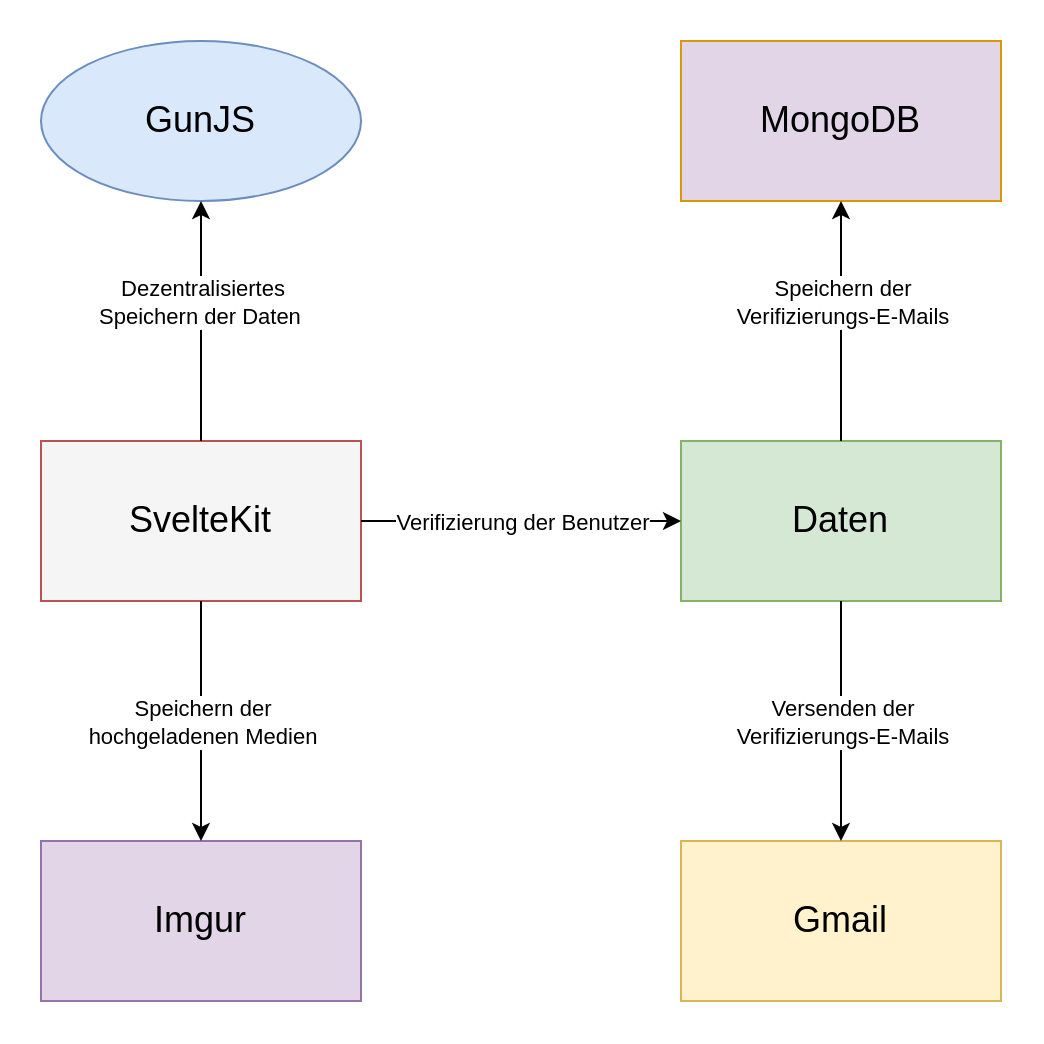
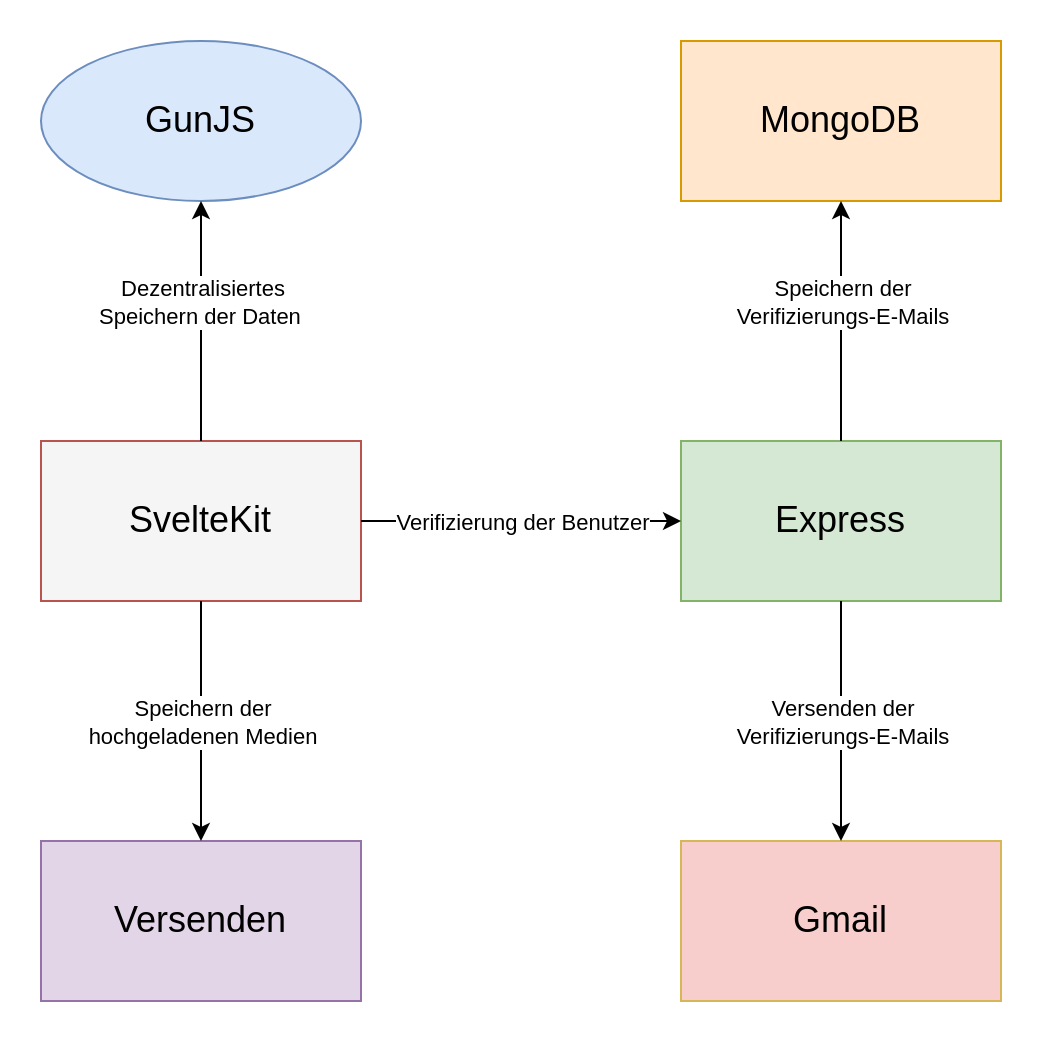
(841, 121) -> (841, 121)
(841, 521) -> (841, 521)
(201, 921) -> (201, 921)
(841, 921) -> (841, 921)
